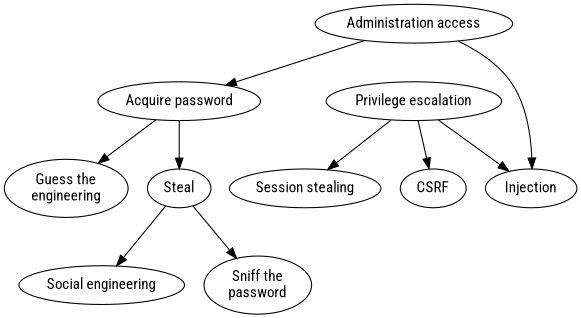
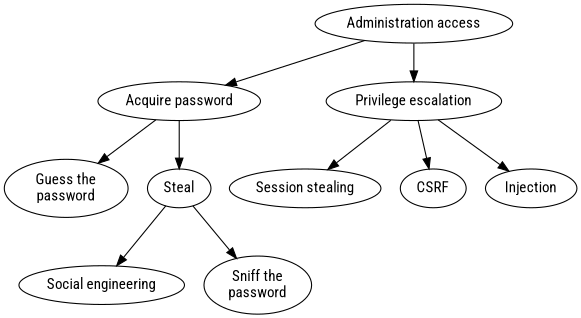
(514, 87) -> (414, 57)
(66, 188) -> (66, 188)
